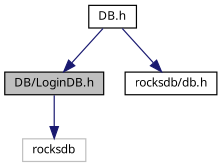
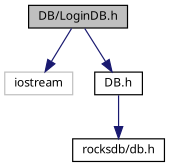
(87, 46) -> (95, 45)
(54, 150) -> (39, 83)
